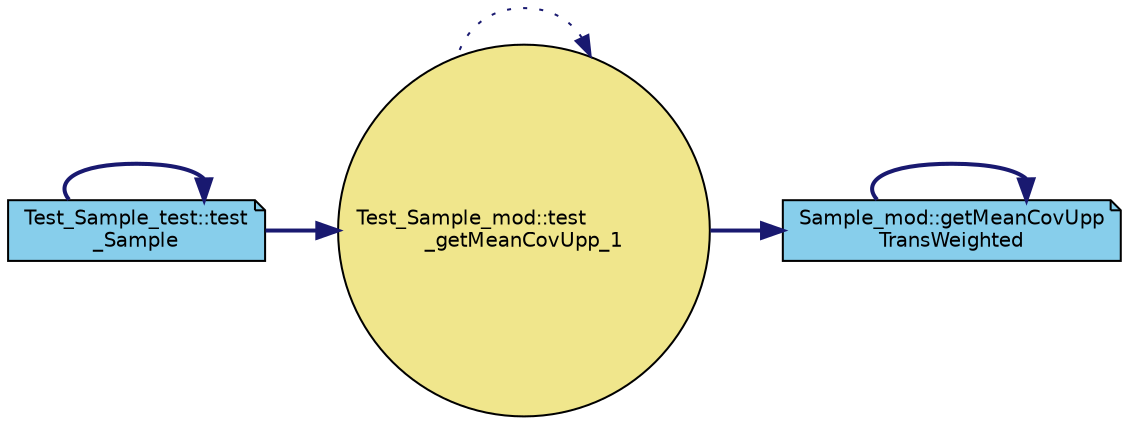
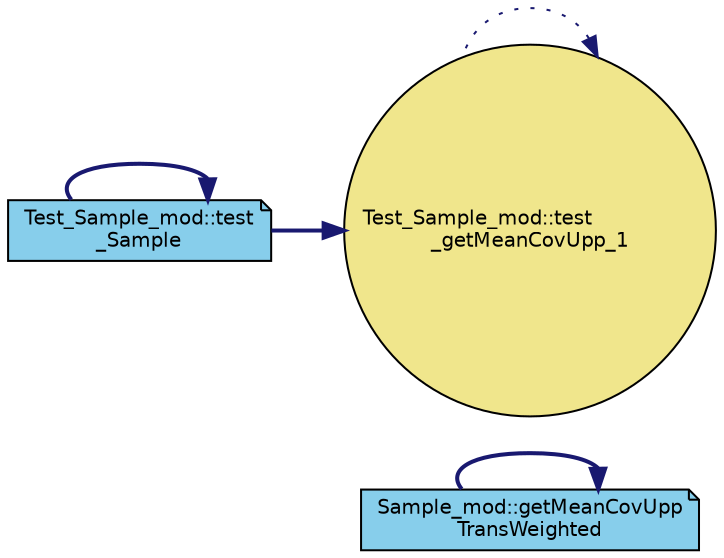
(137, 231) -> (140, 231)
(736, 231) -> none
